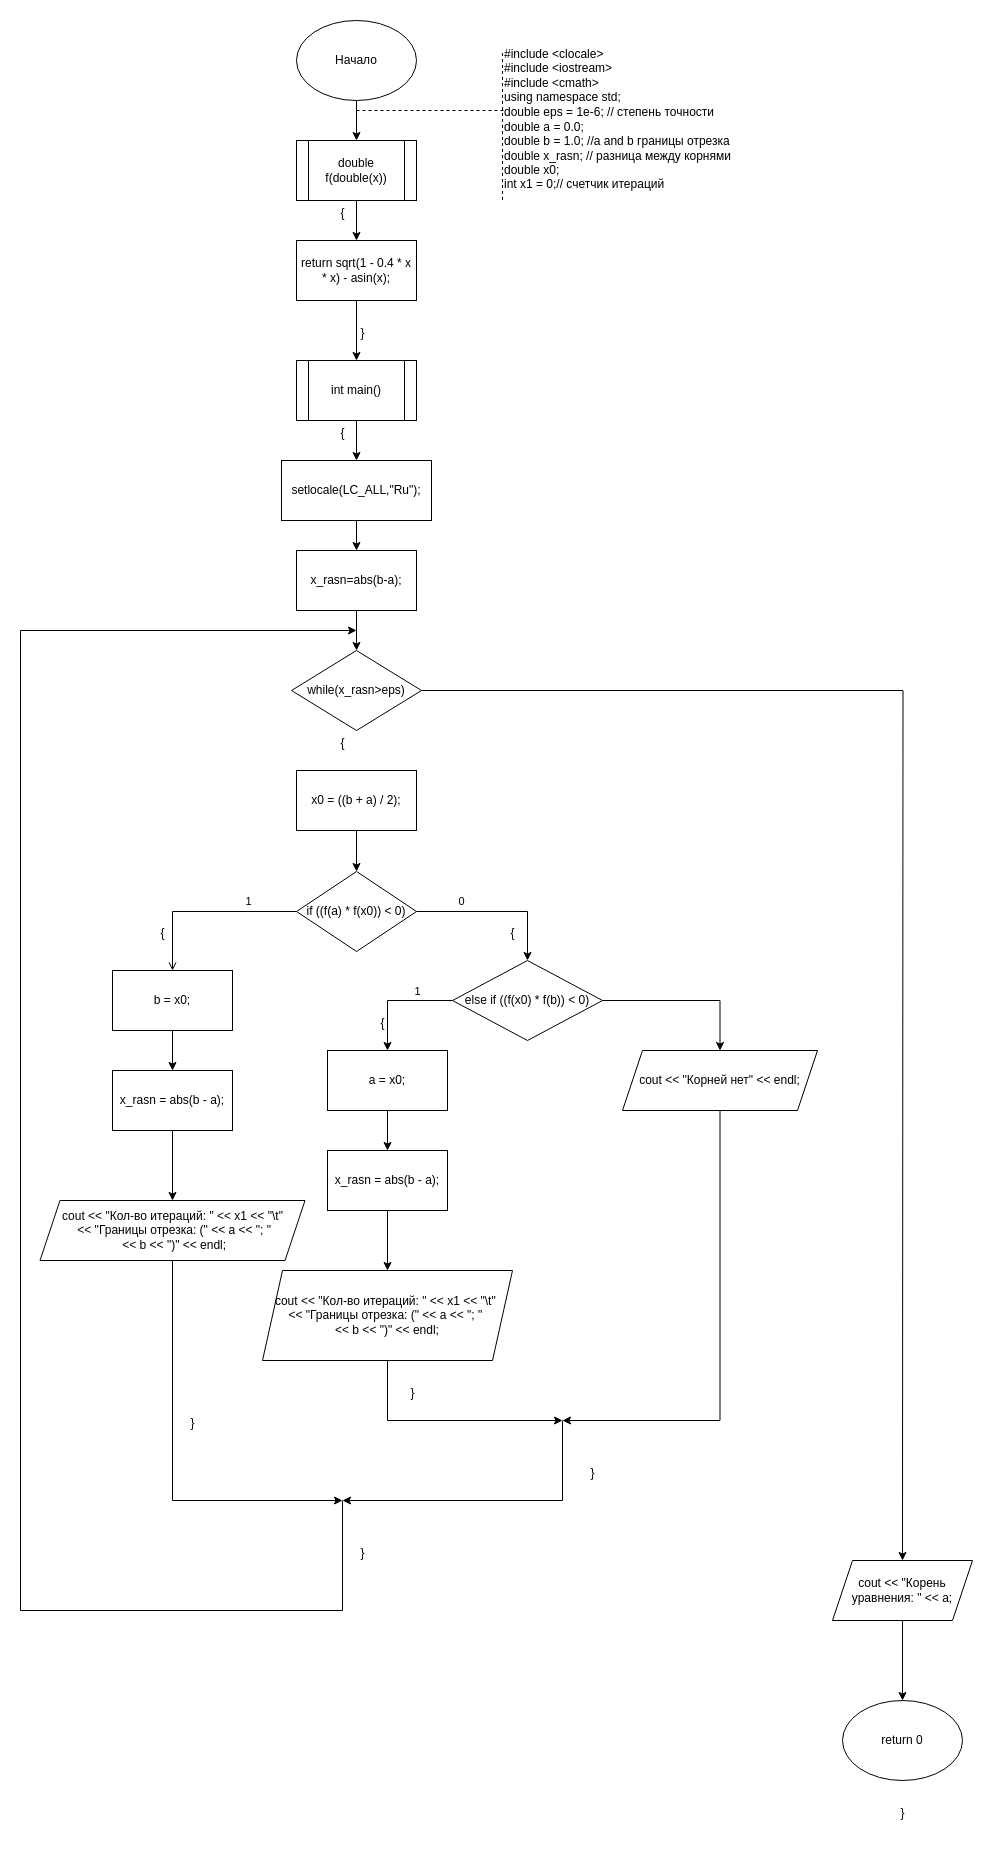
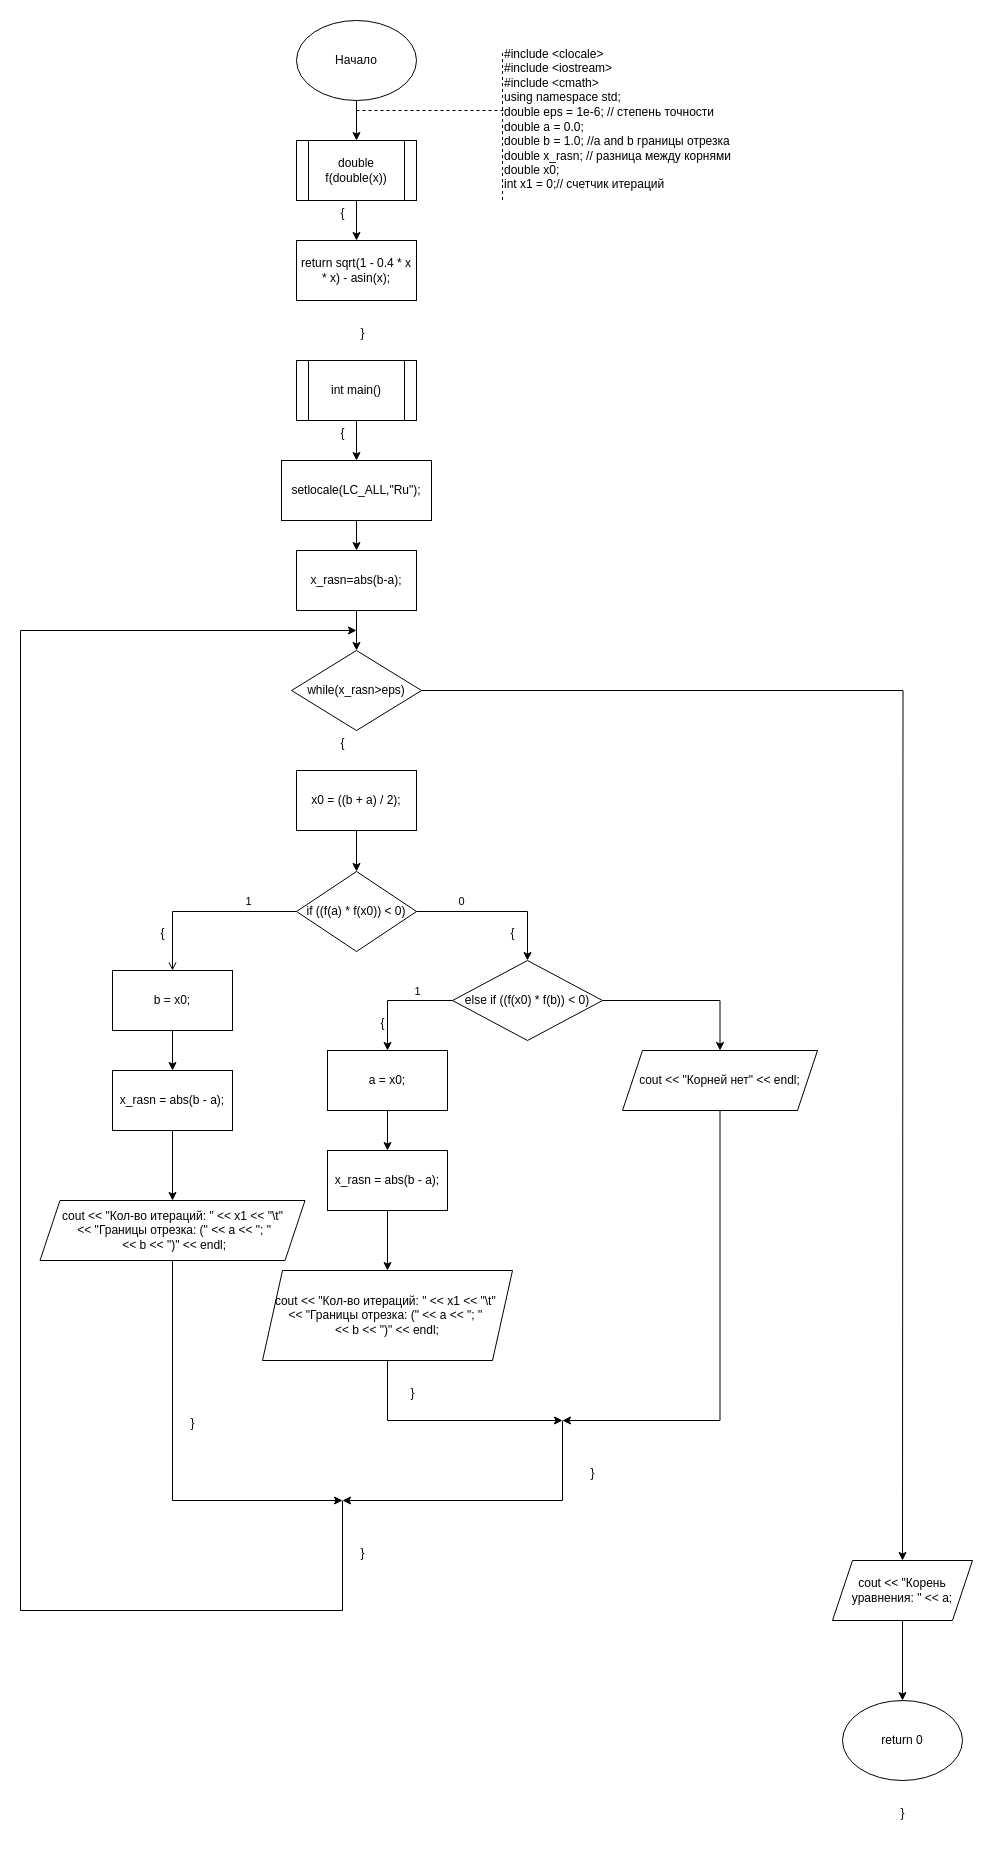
(357, 327) -> none
